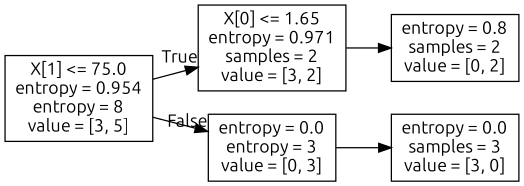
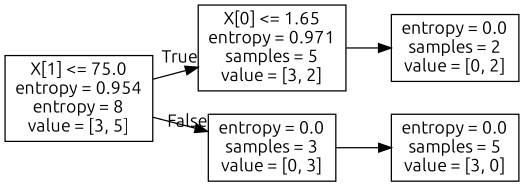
(272, 48) -> (272, 48)
(455, 48) -> (455, 48)
(272, 148) -> (272, 148)
(455, 148) -> (455, 148)
